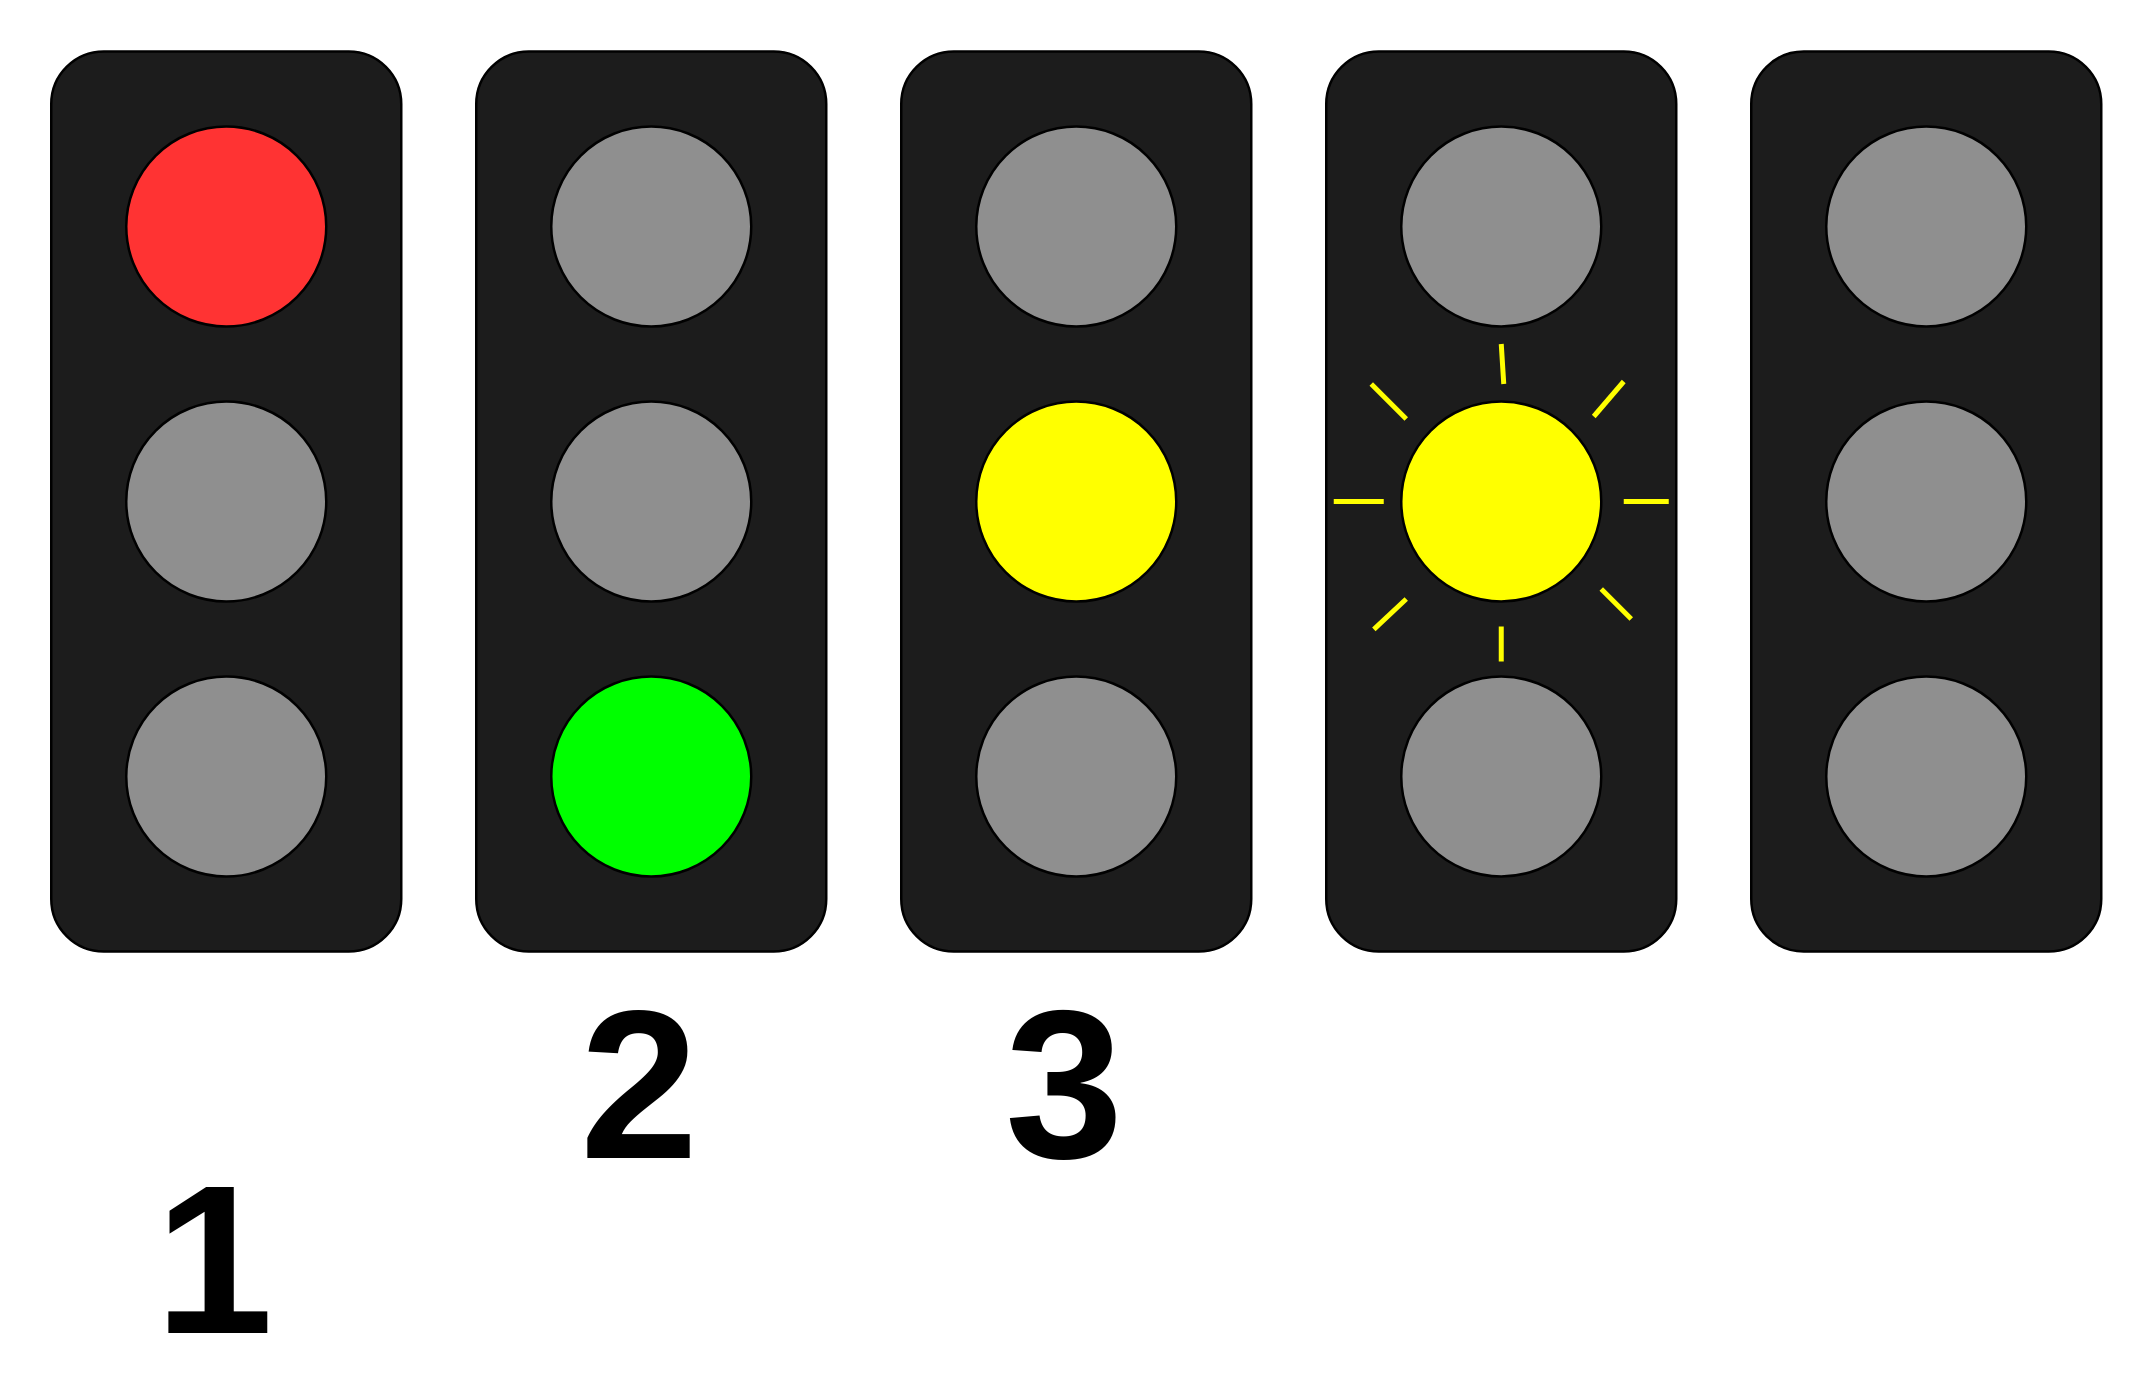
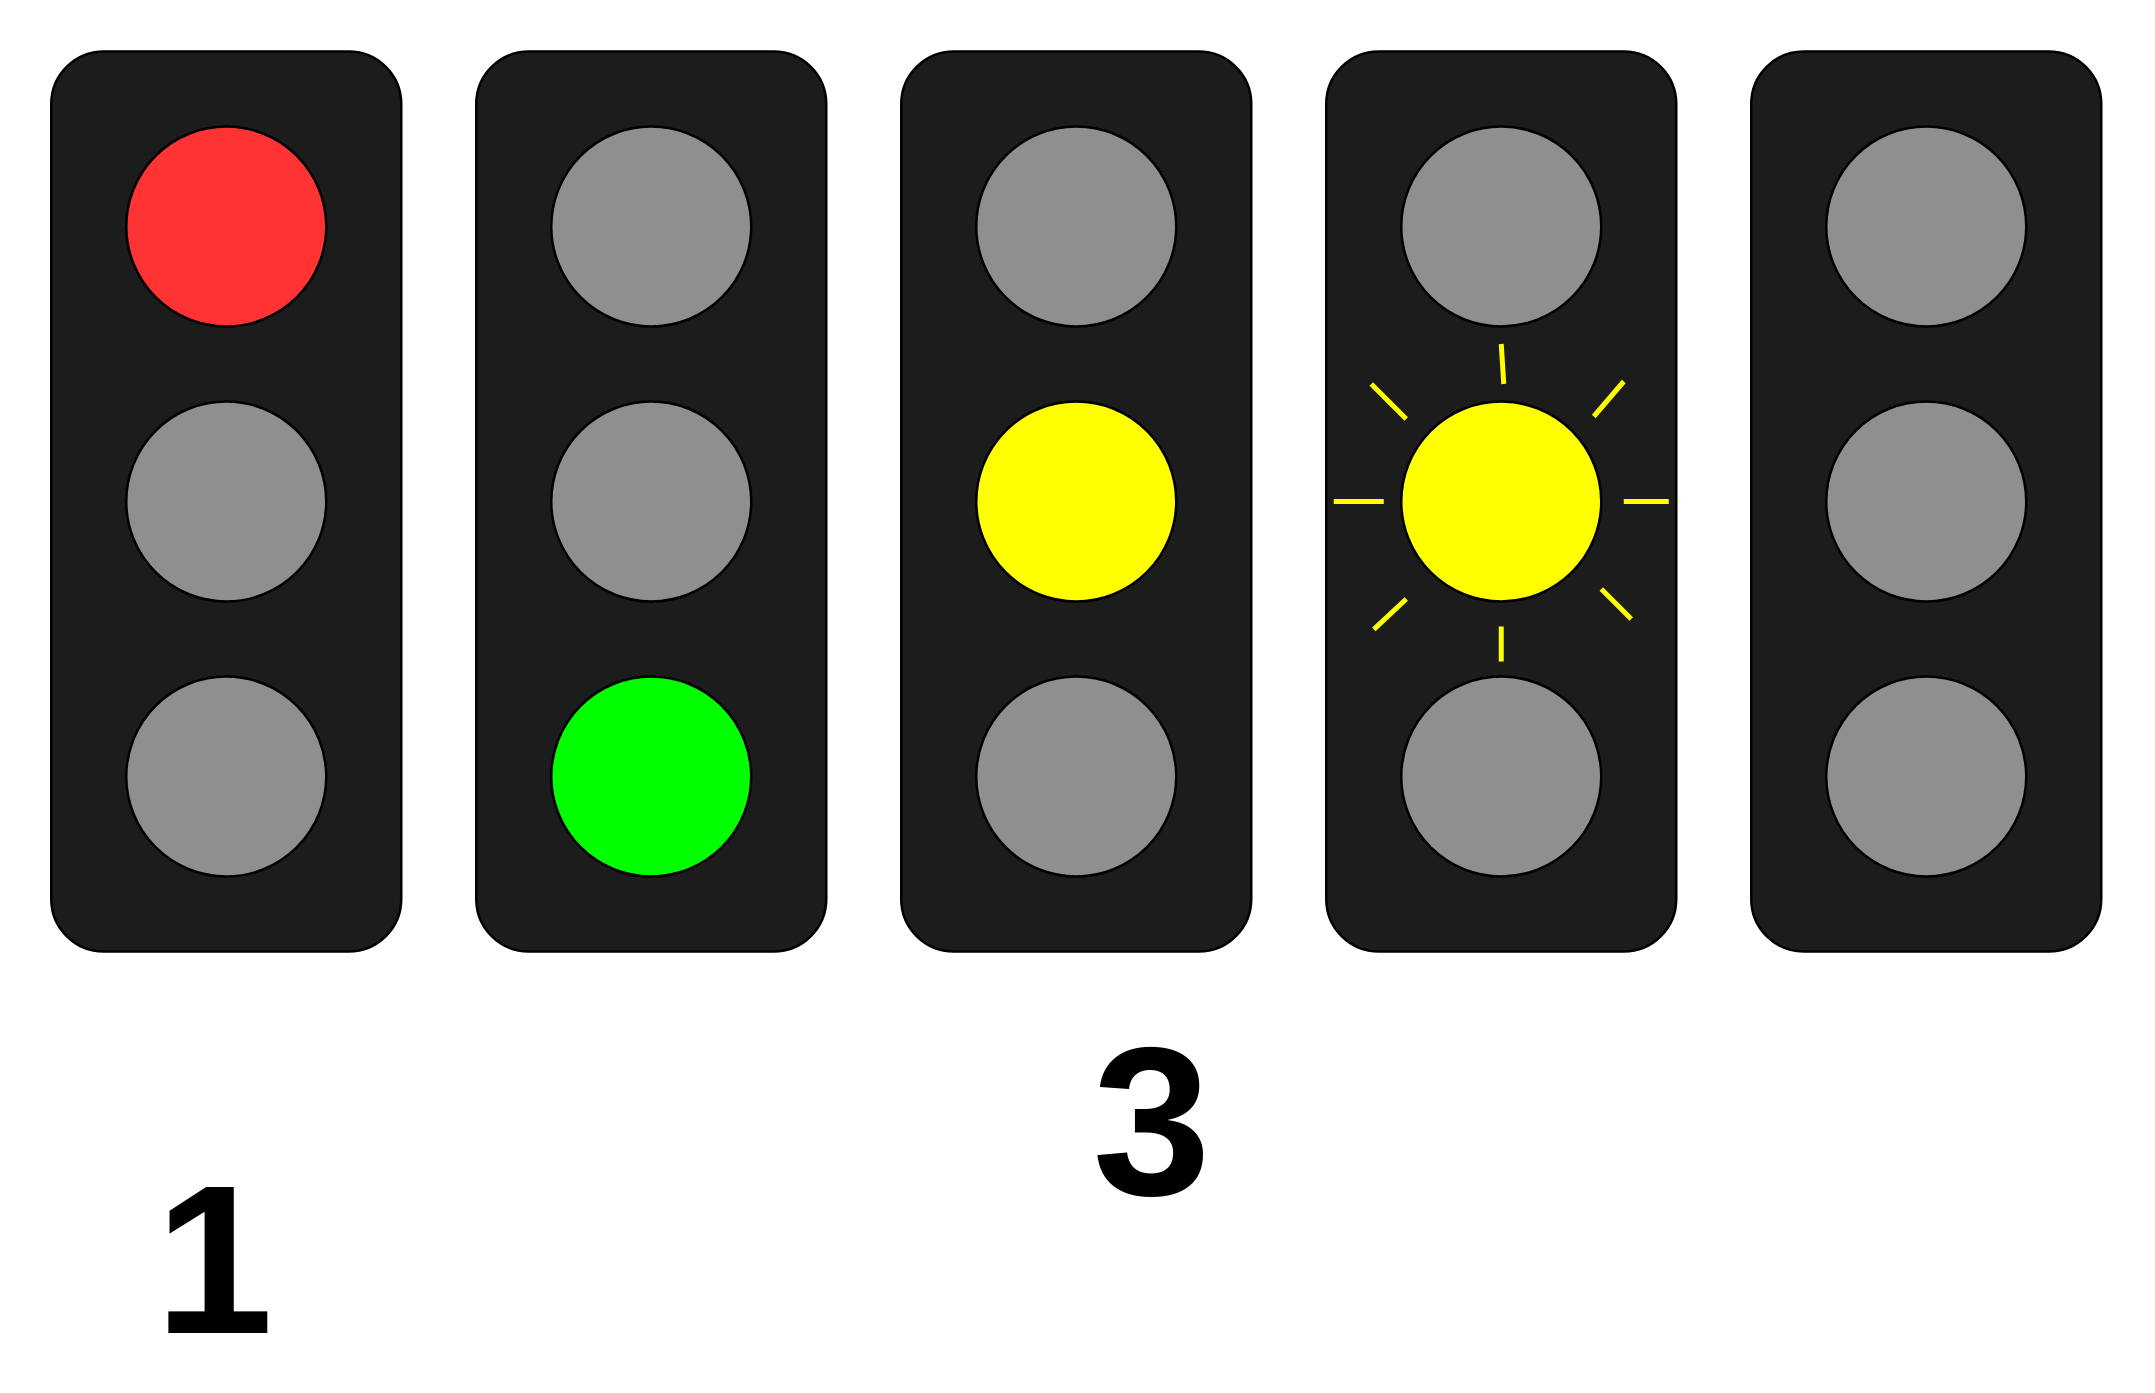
(651, 1076) -> none
(1076, 1076) -> (1164, 1114)
